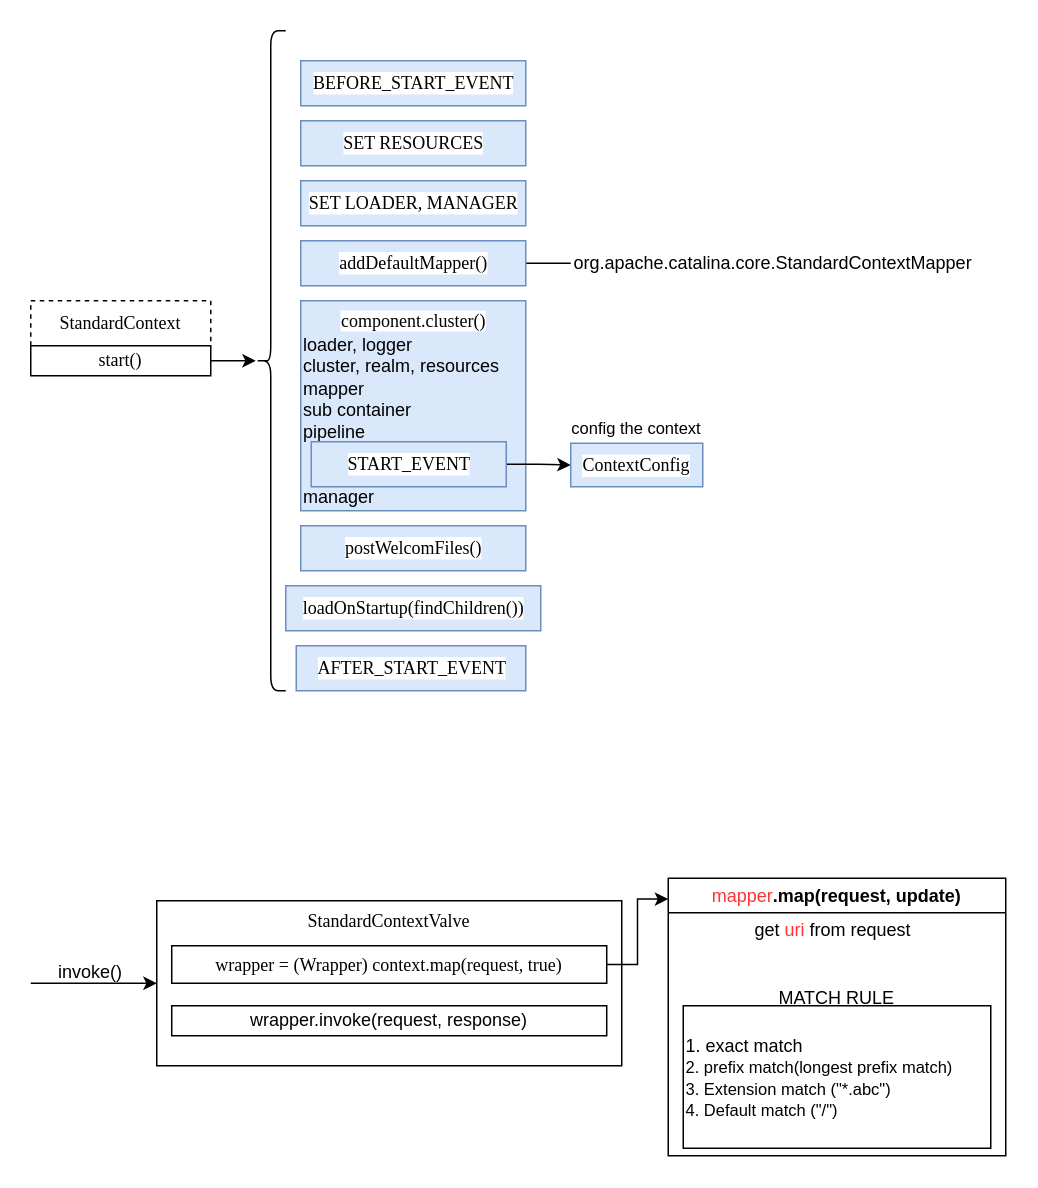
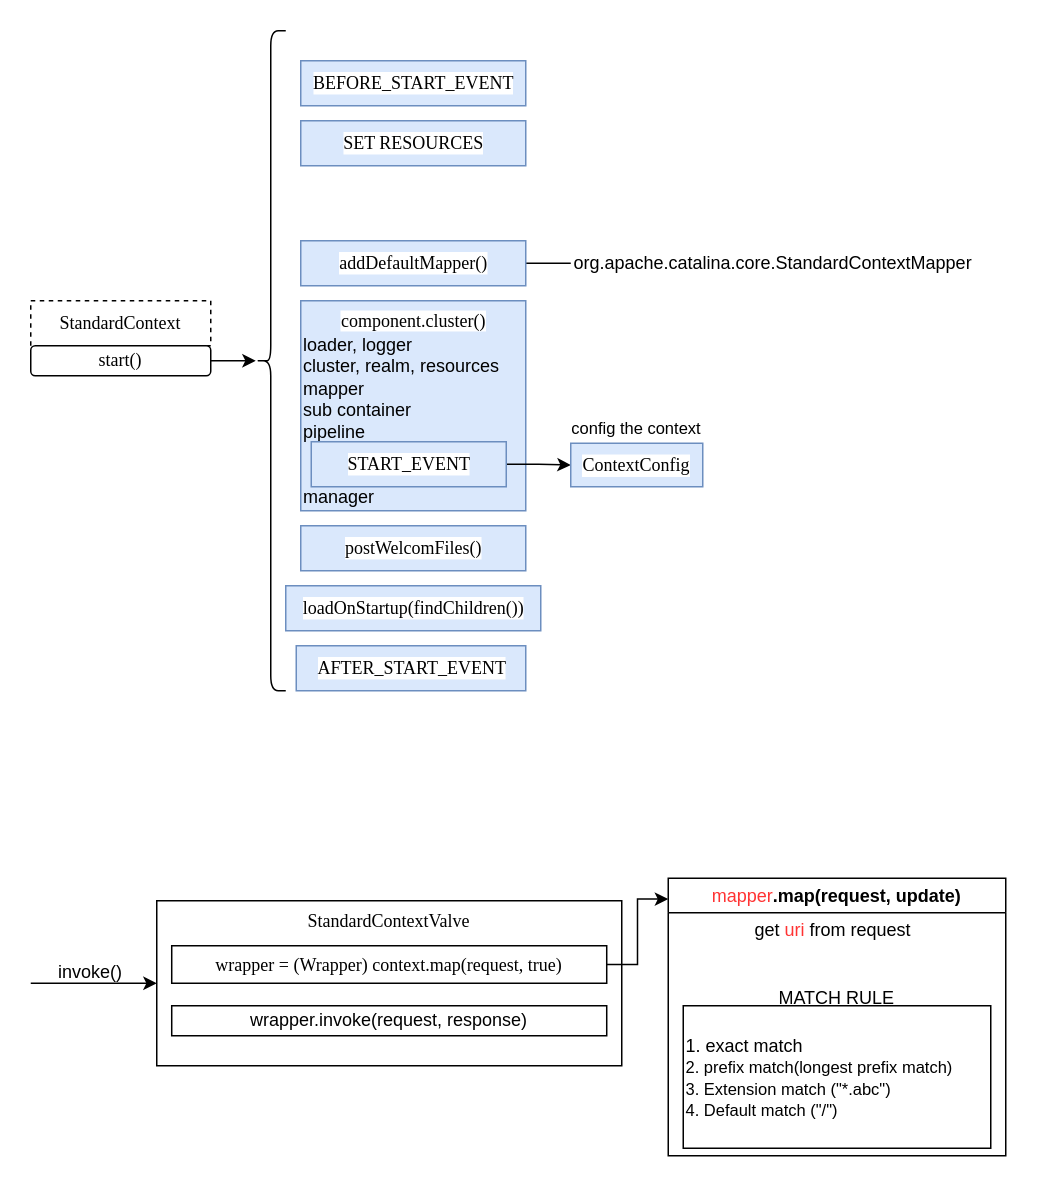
(413, 203) -> none
(121, 361) -> (121, 361)
